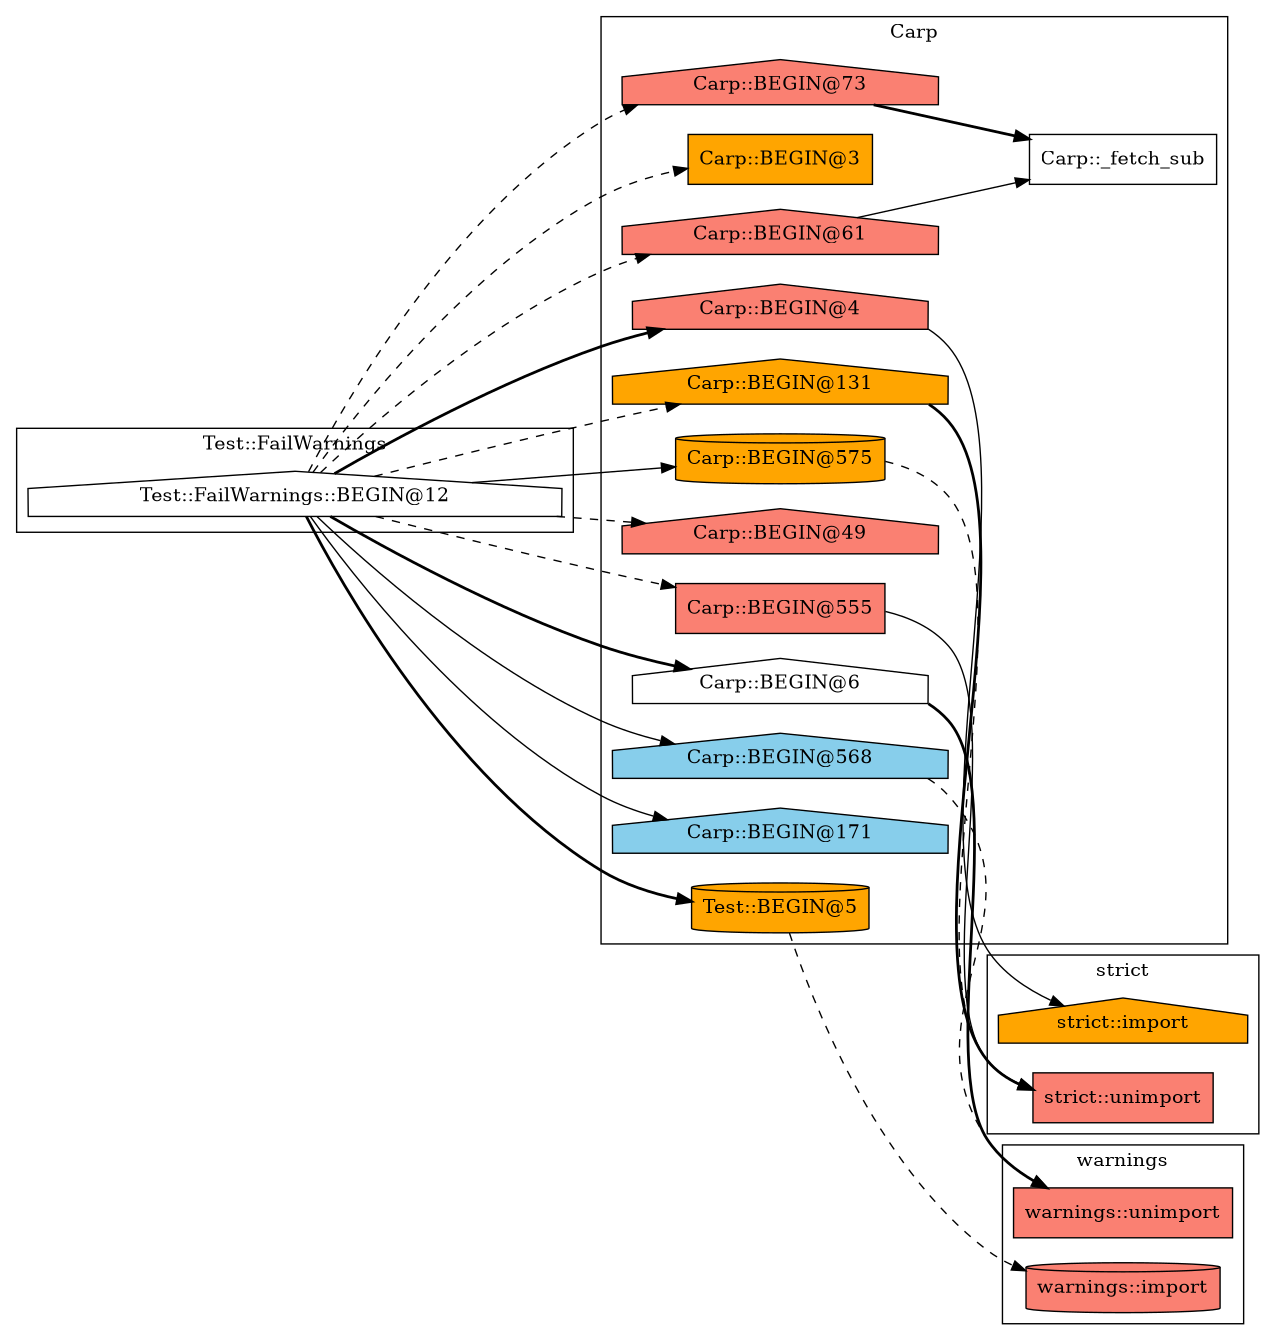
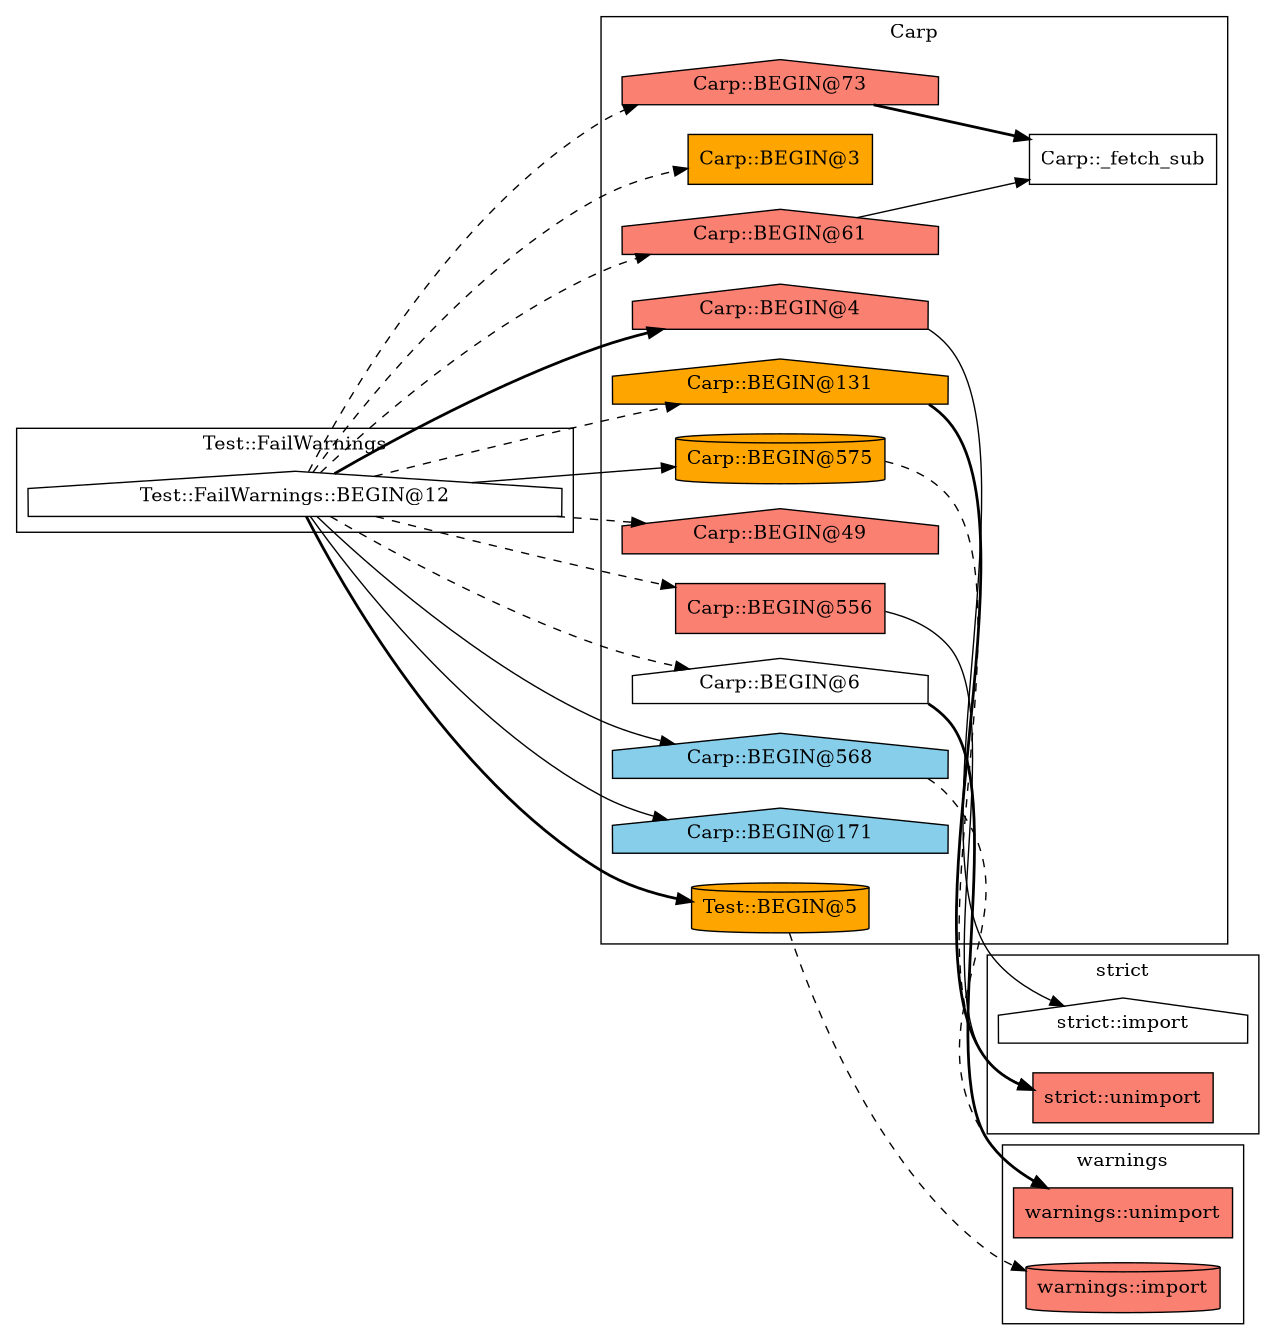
(498, 604) -> (498, 604)
(780, 609) -> (780, 609)
(1123, 1023) -> (1123, 1023)
